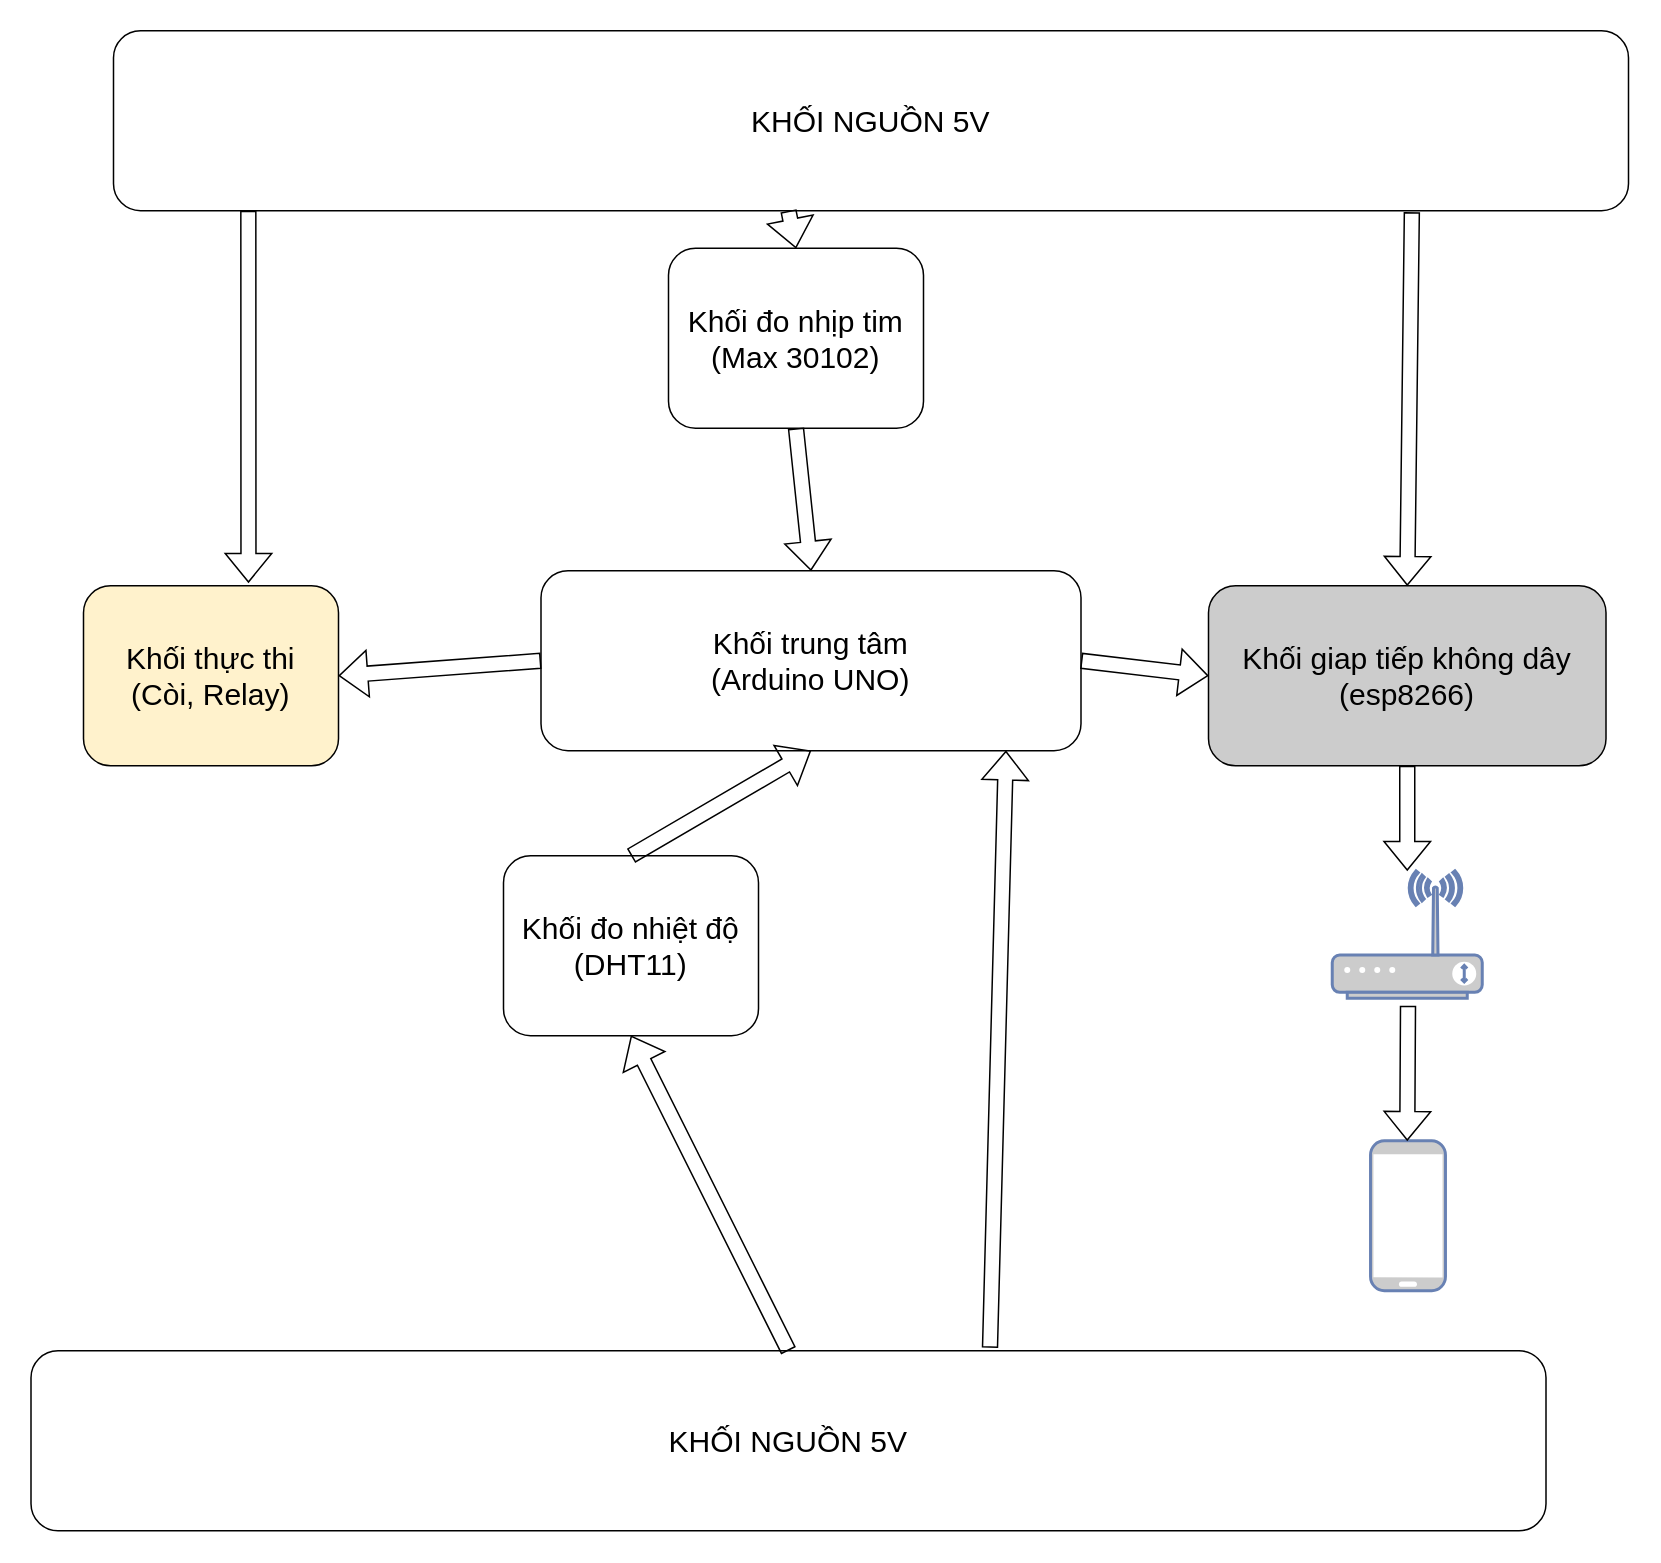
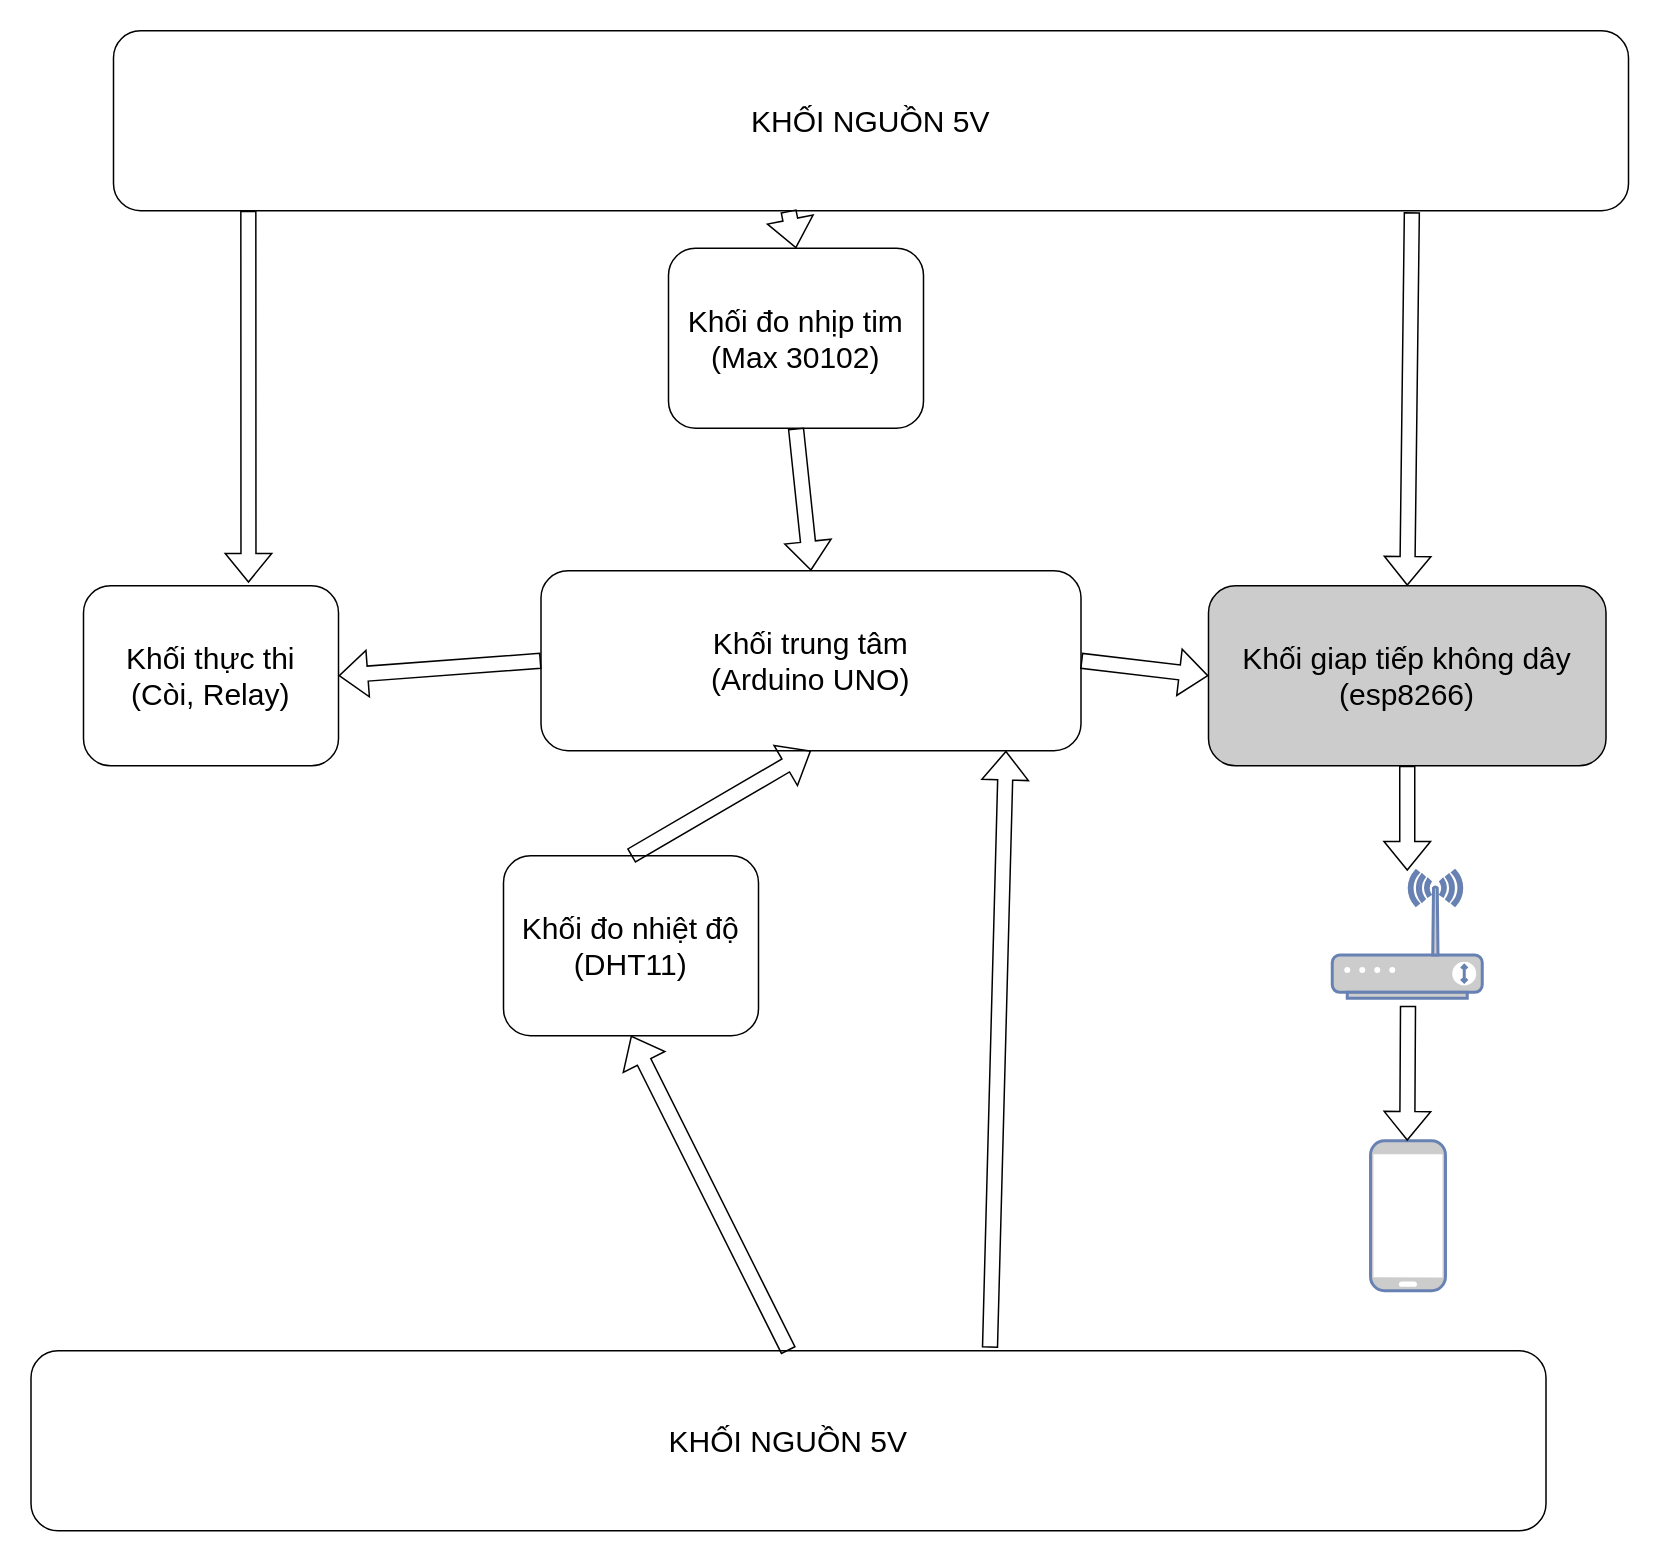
(211, 676) -> (211, 676)
